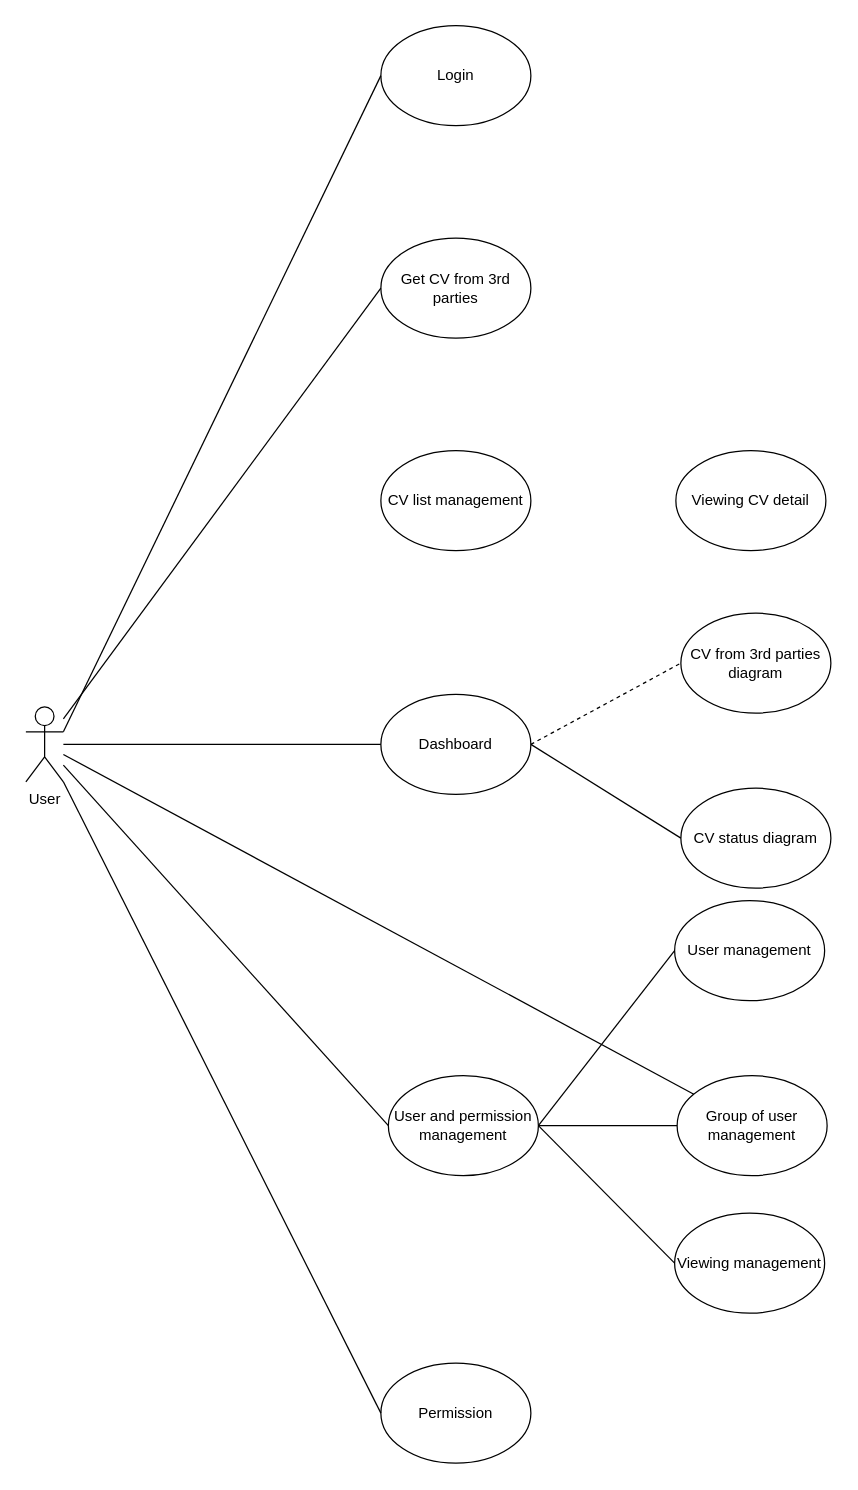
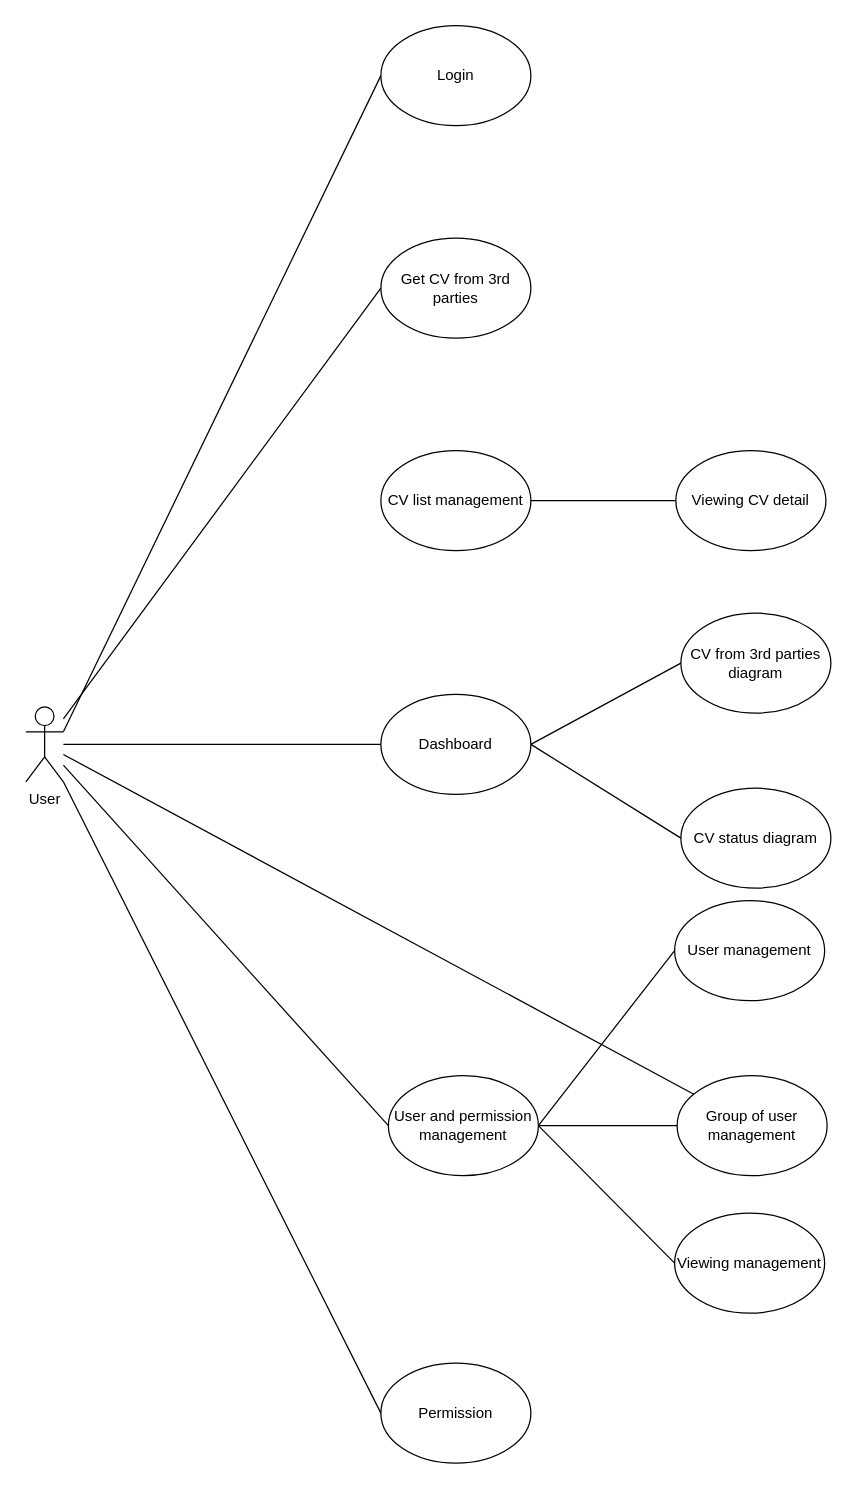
none -> (603, 501)
(607, 703) -> (607, 703)
